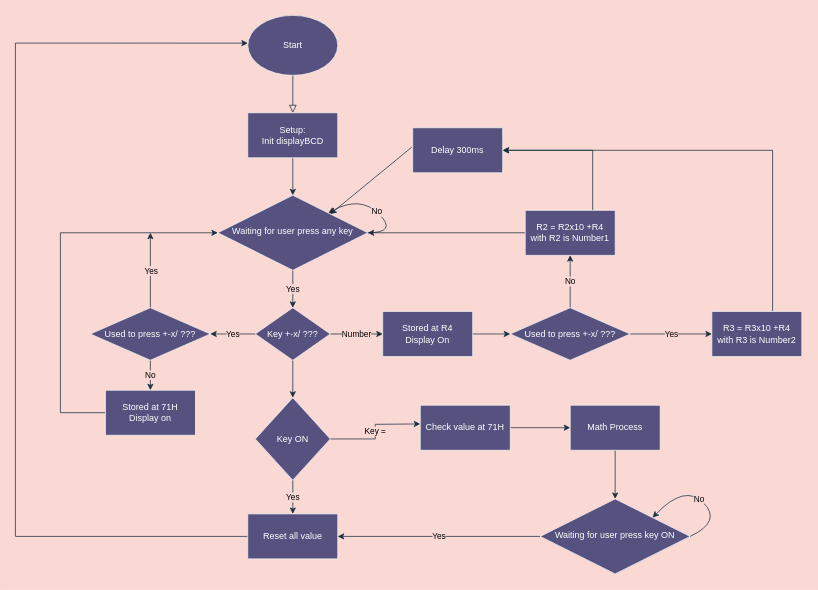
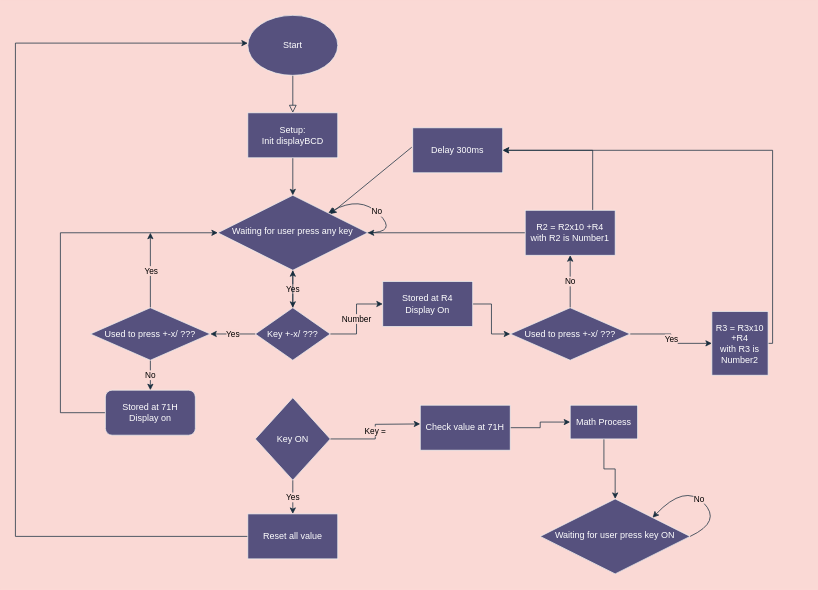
(428, 334) -> (428, 304)
(757, 334) -> (740, 344)
(293, 377) -> (293, 306)
(150, 413) -> (150, 413)
(615, 428) -> (604, 422)
(442, 537) -> none
